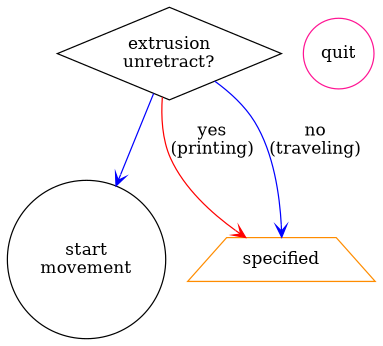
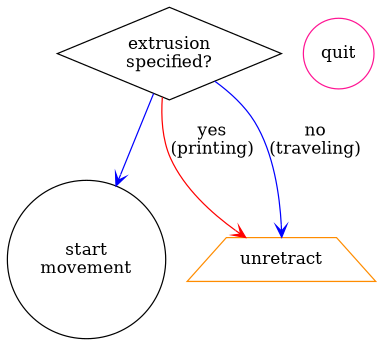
(169, 62) -> (169, 62)
(281, 260) -> (281, 260)
